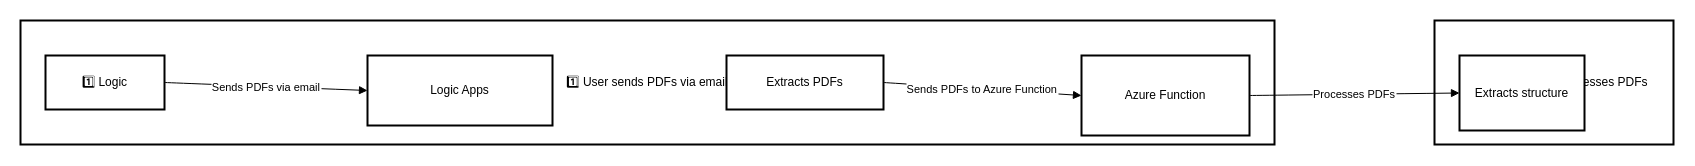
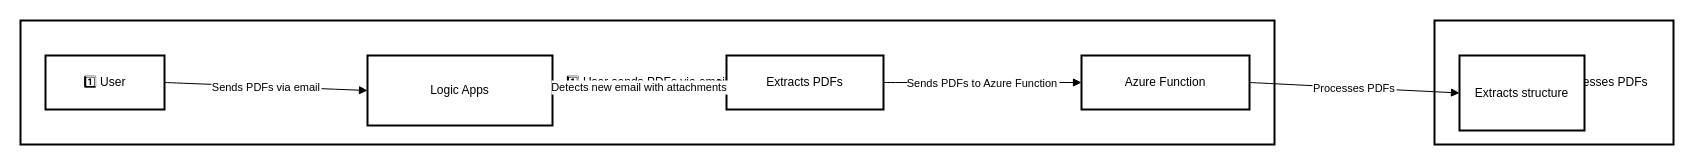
(105, 83) -> (105, 83)
none -> (637, 87)
(1166, 96) -> (1166, 83)
